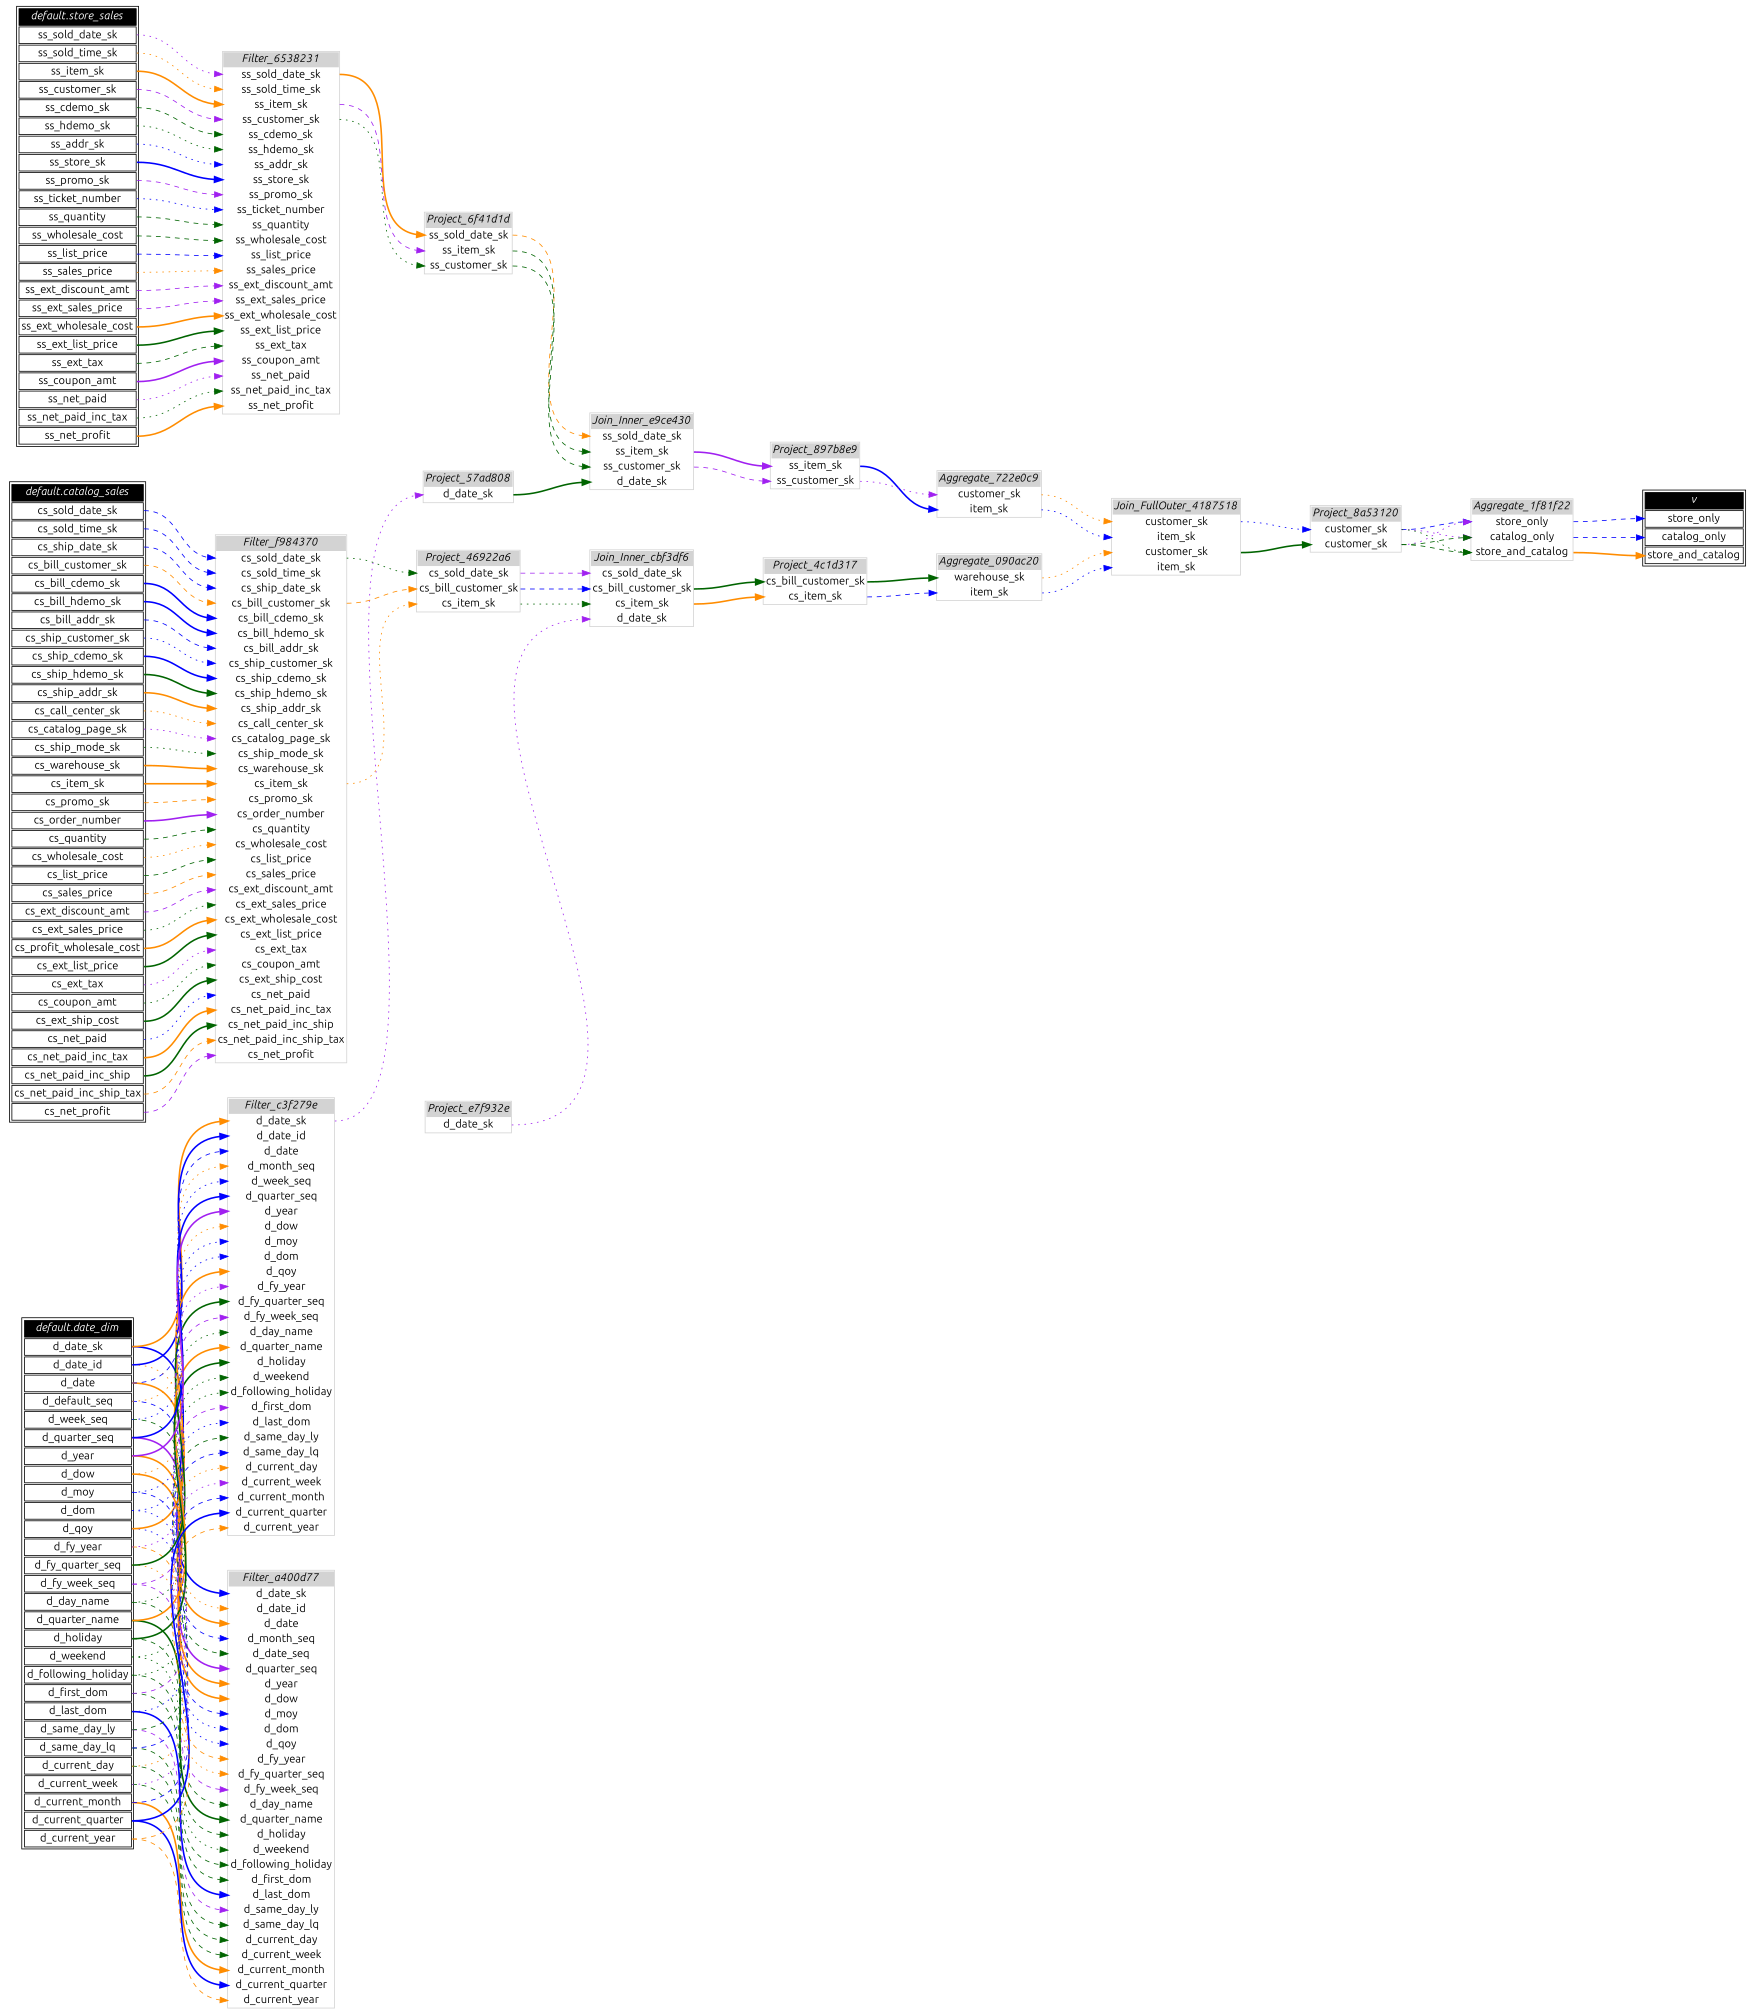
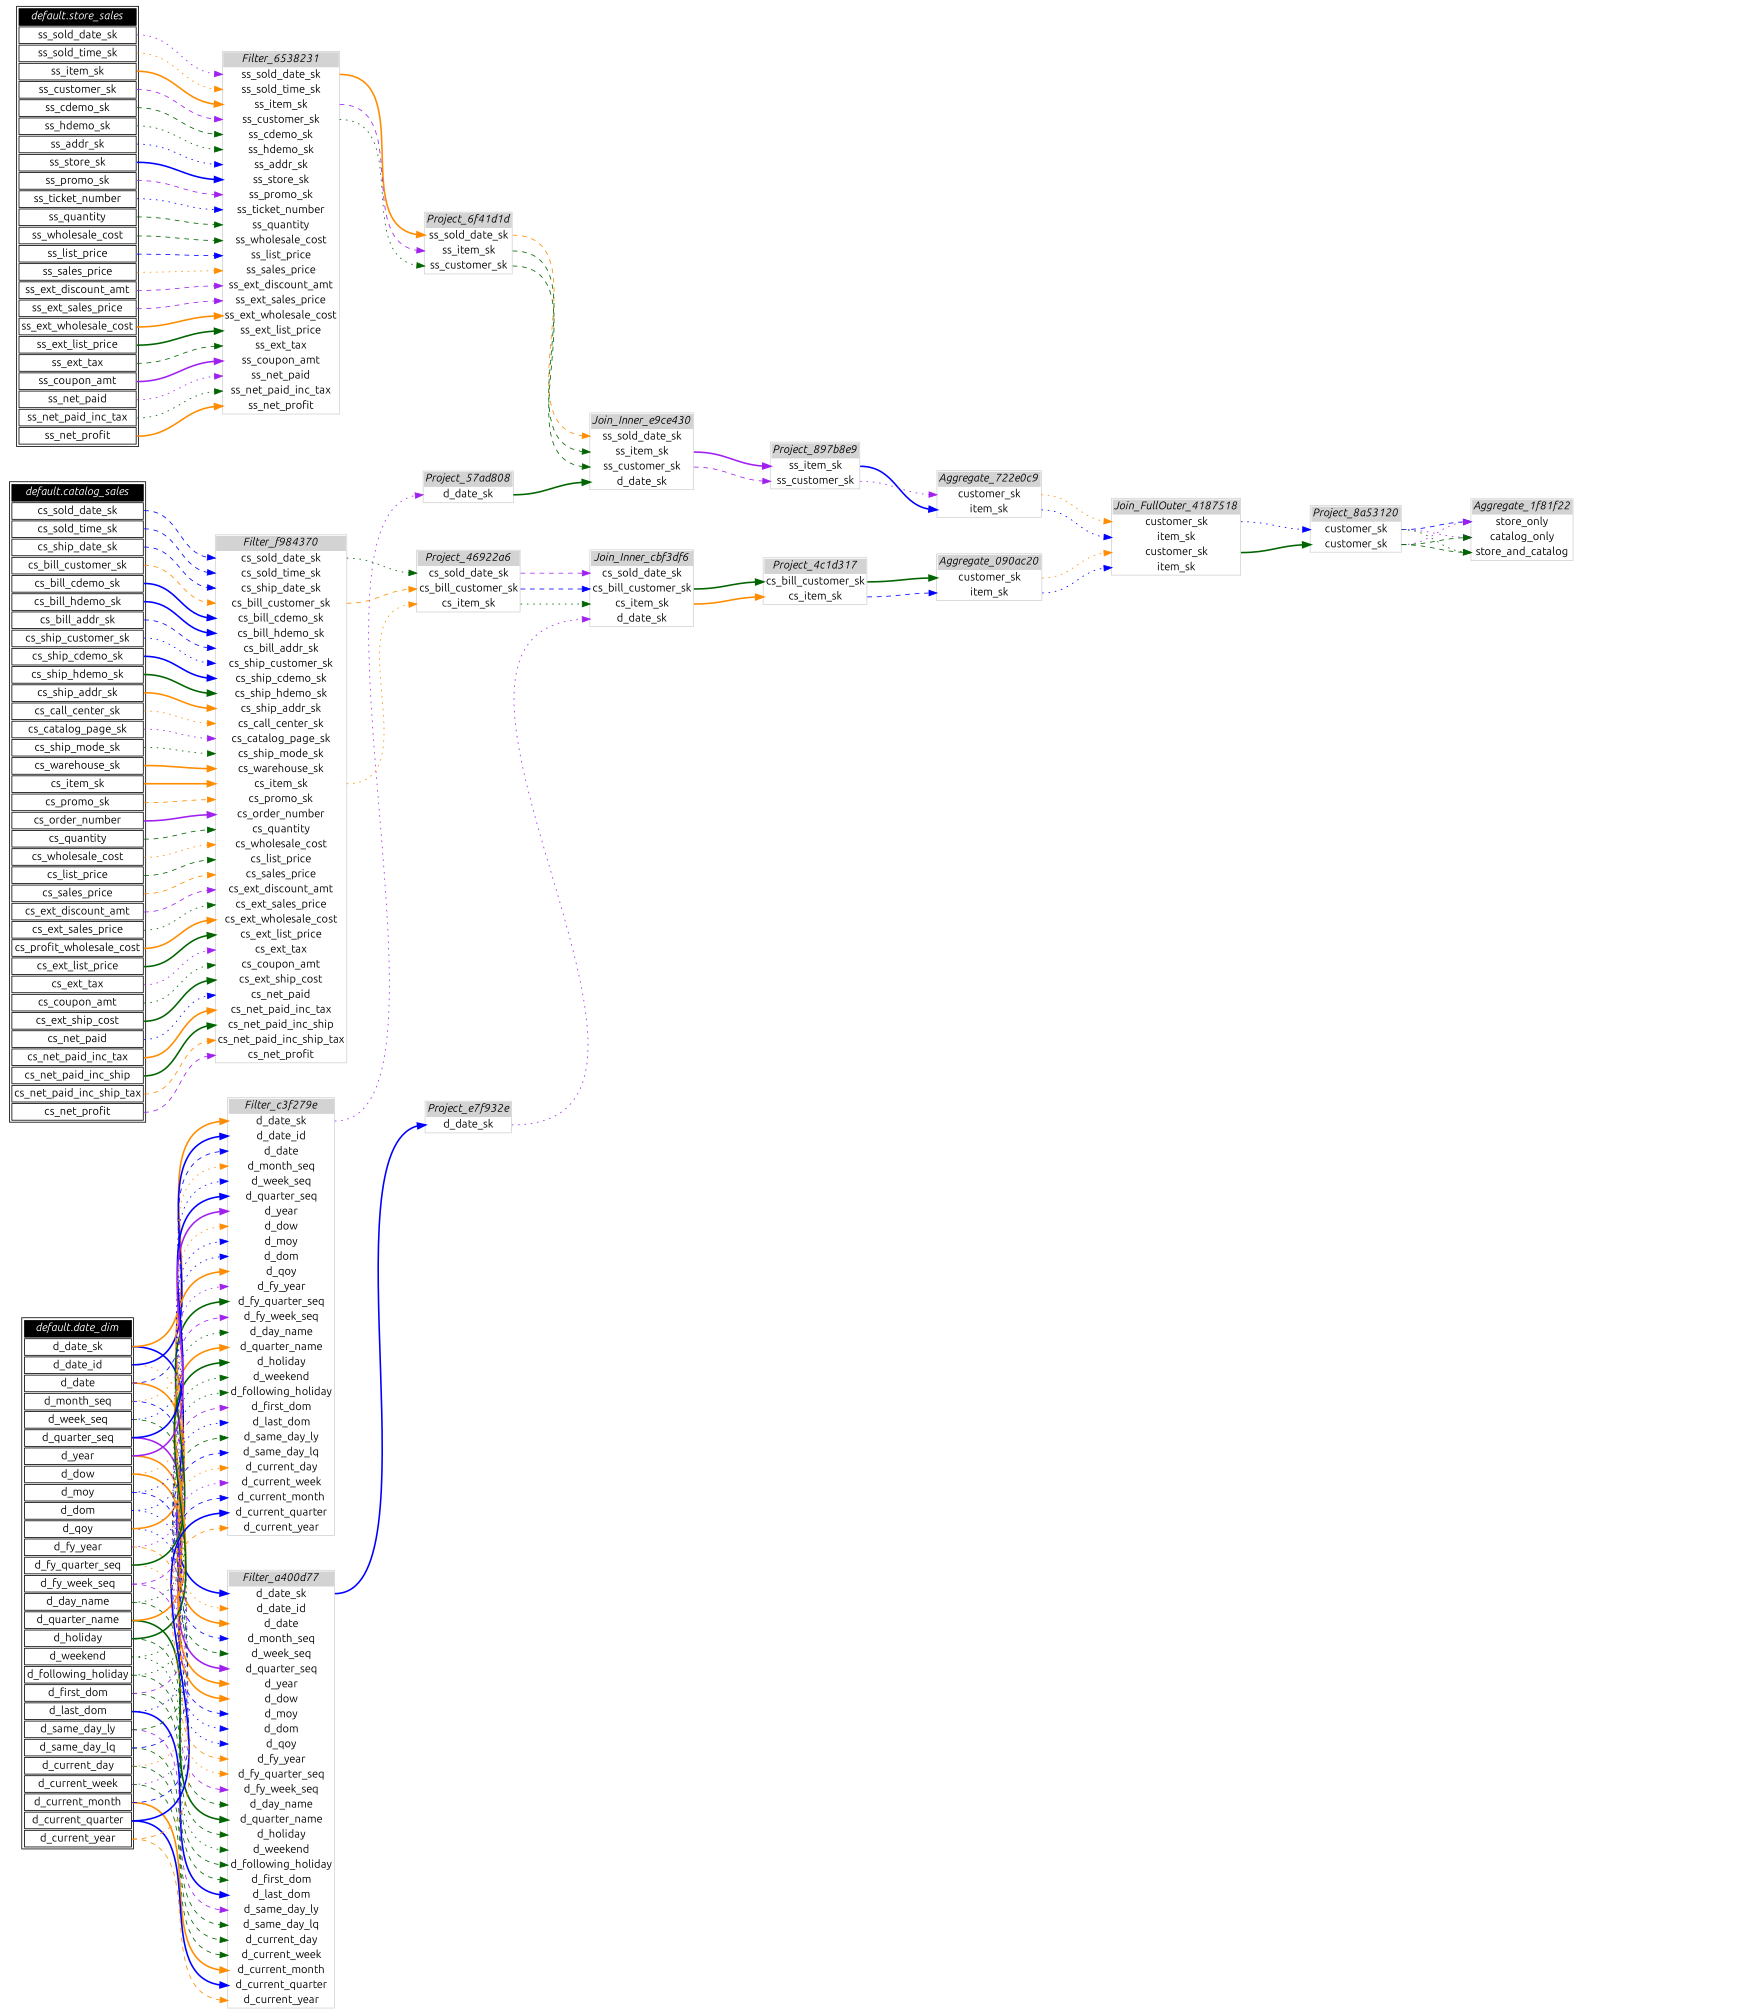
(1694, 528) -> none
(990, 577) -> (990, 577)
none -> (380, 1363)
(78, 1401) -> (78, 1401)
(281, 1654) -> (281, 1654)
